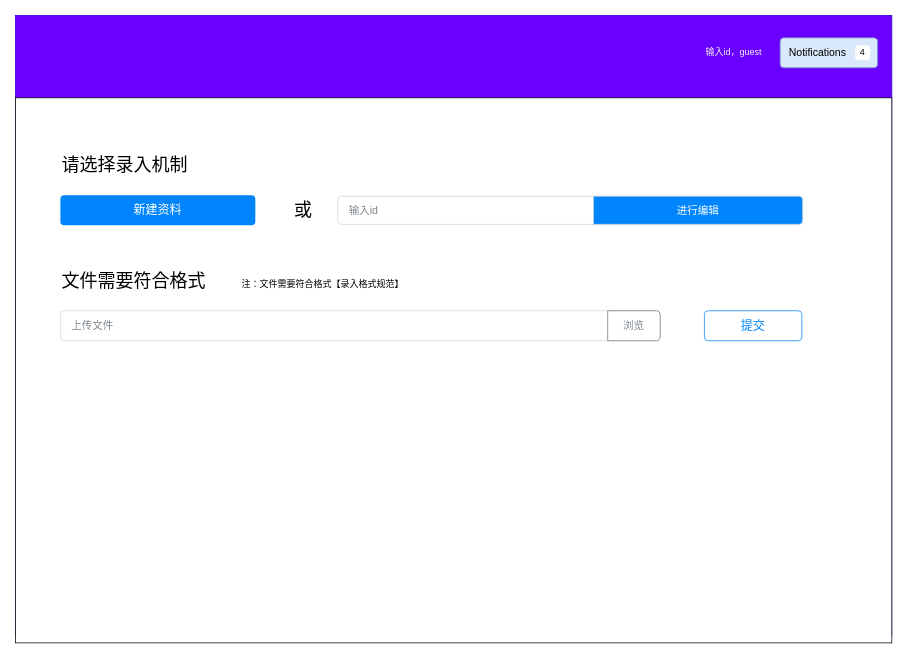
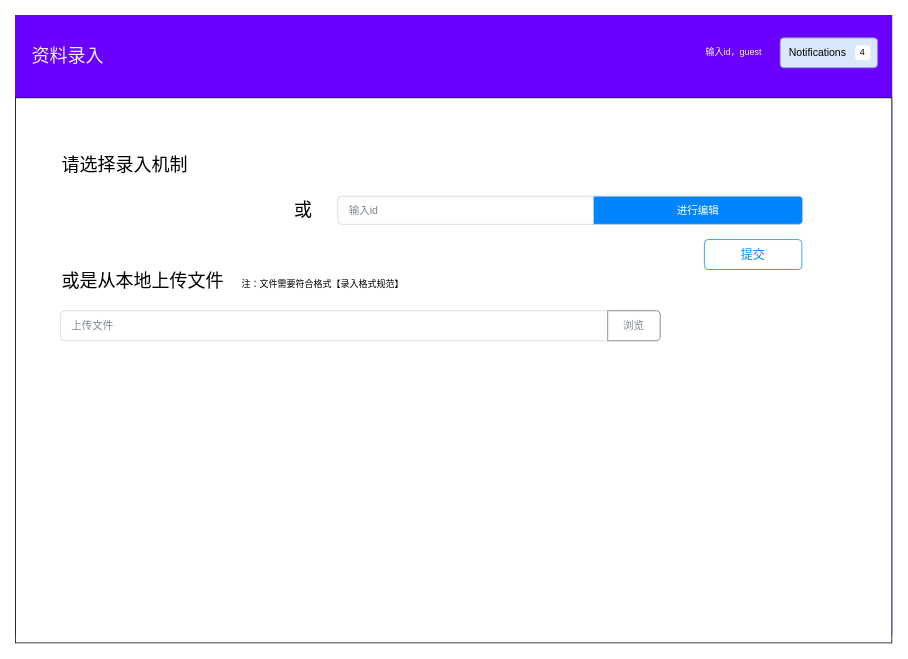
none -> (124, 57)
(158, 210) -> none
(134, 282) -> (143, 282)
(753, 326) -> (753, 255)
